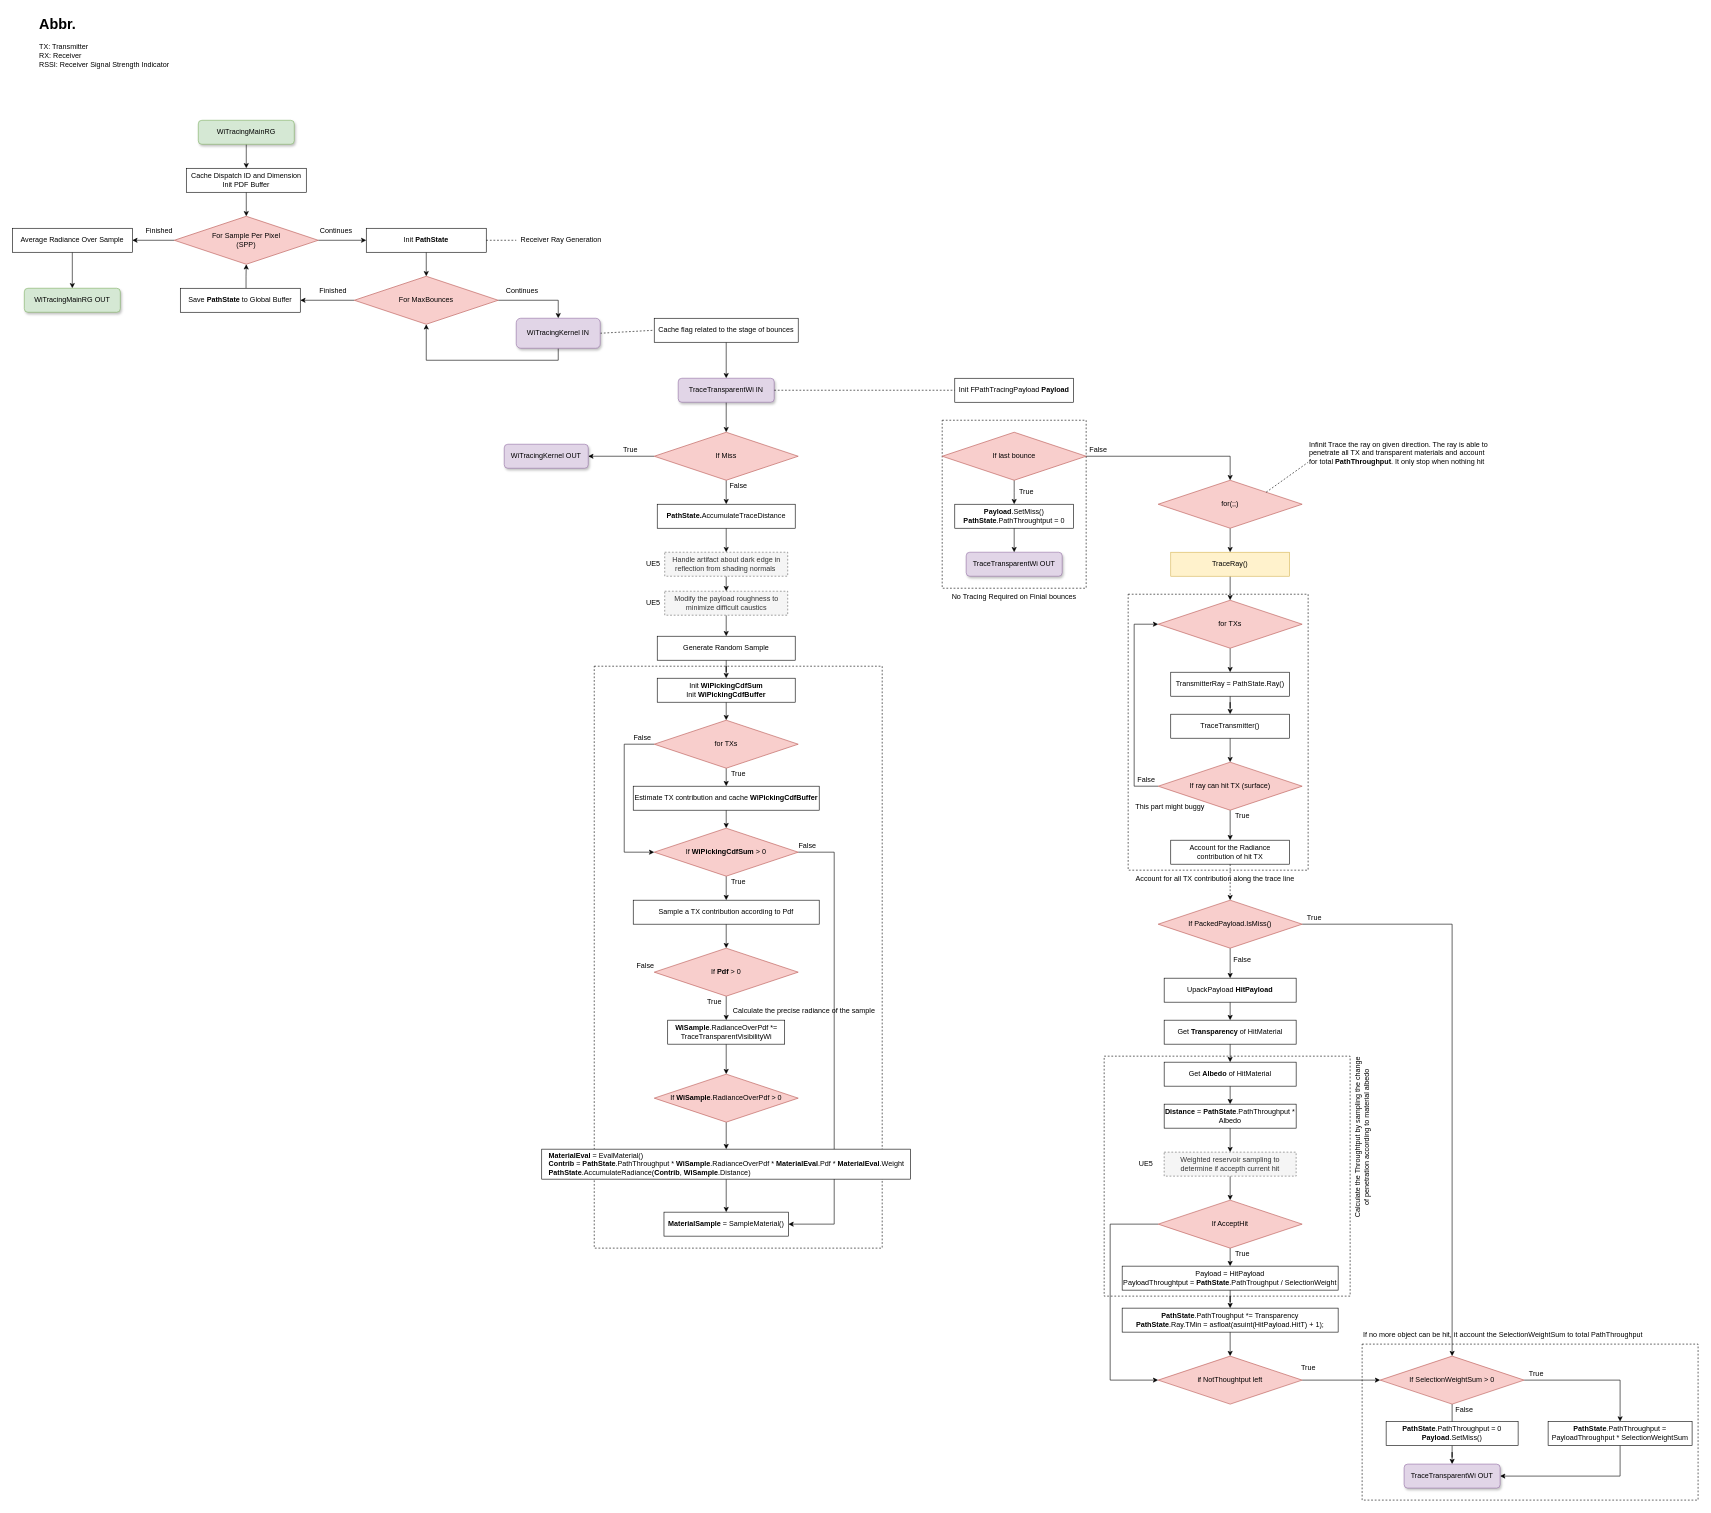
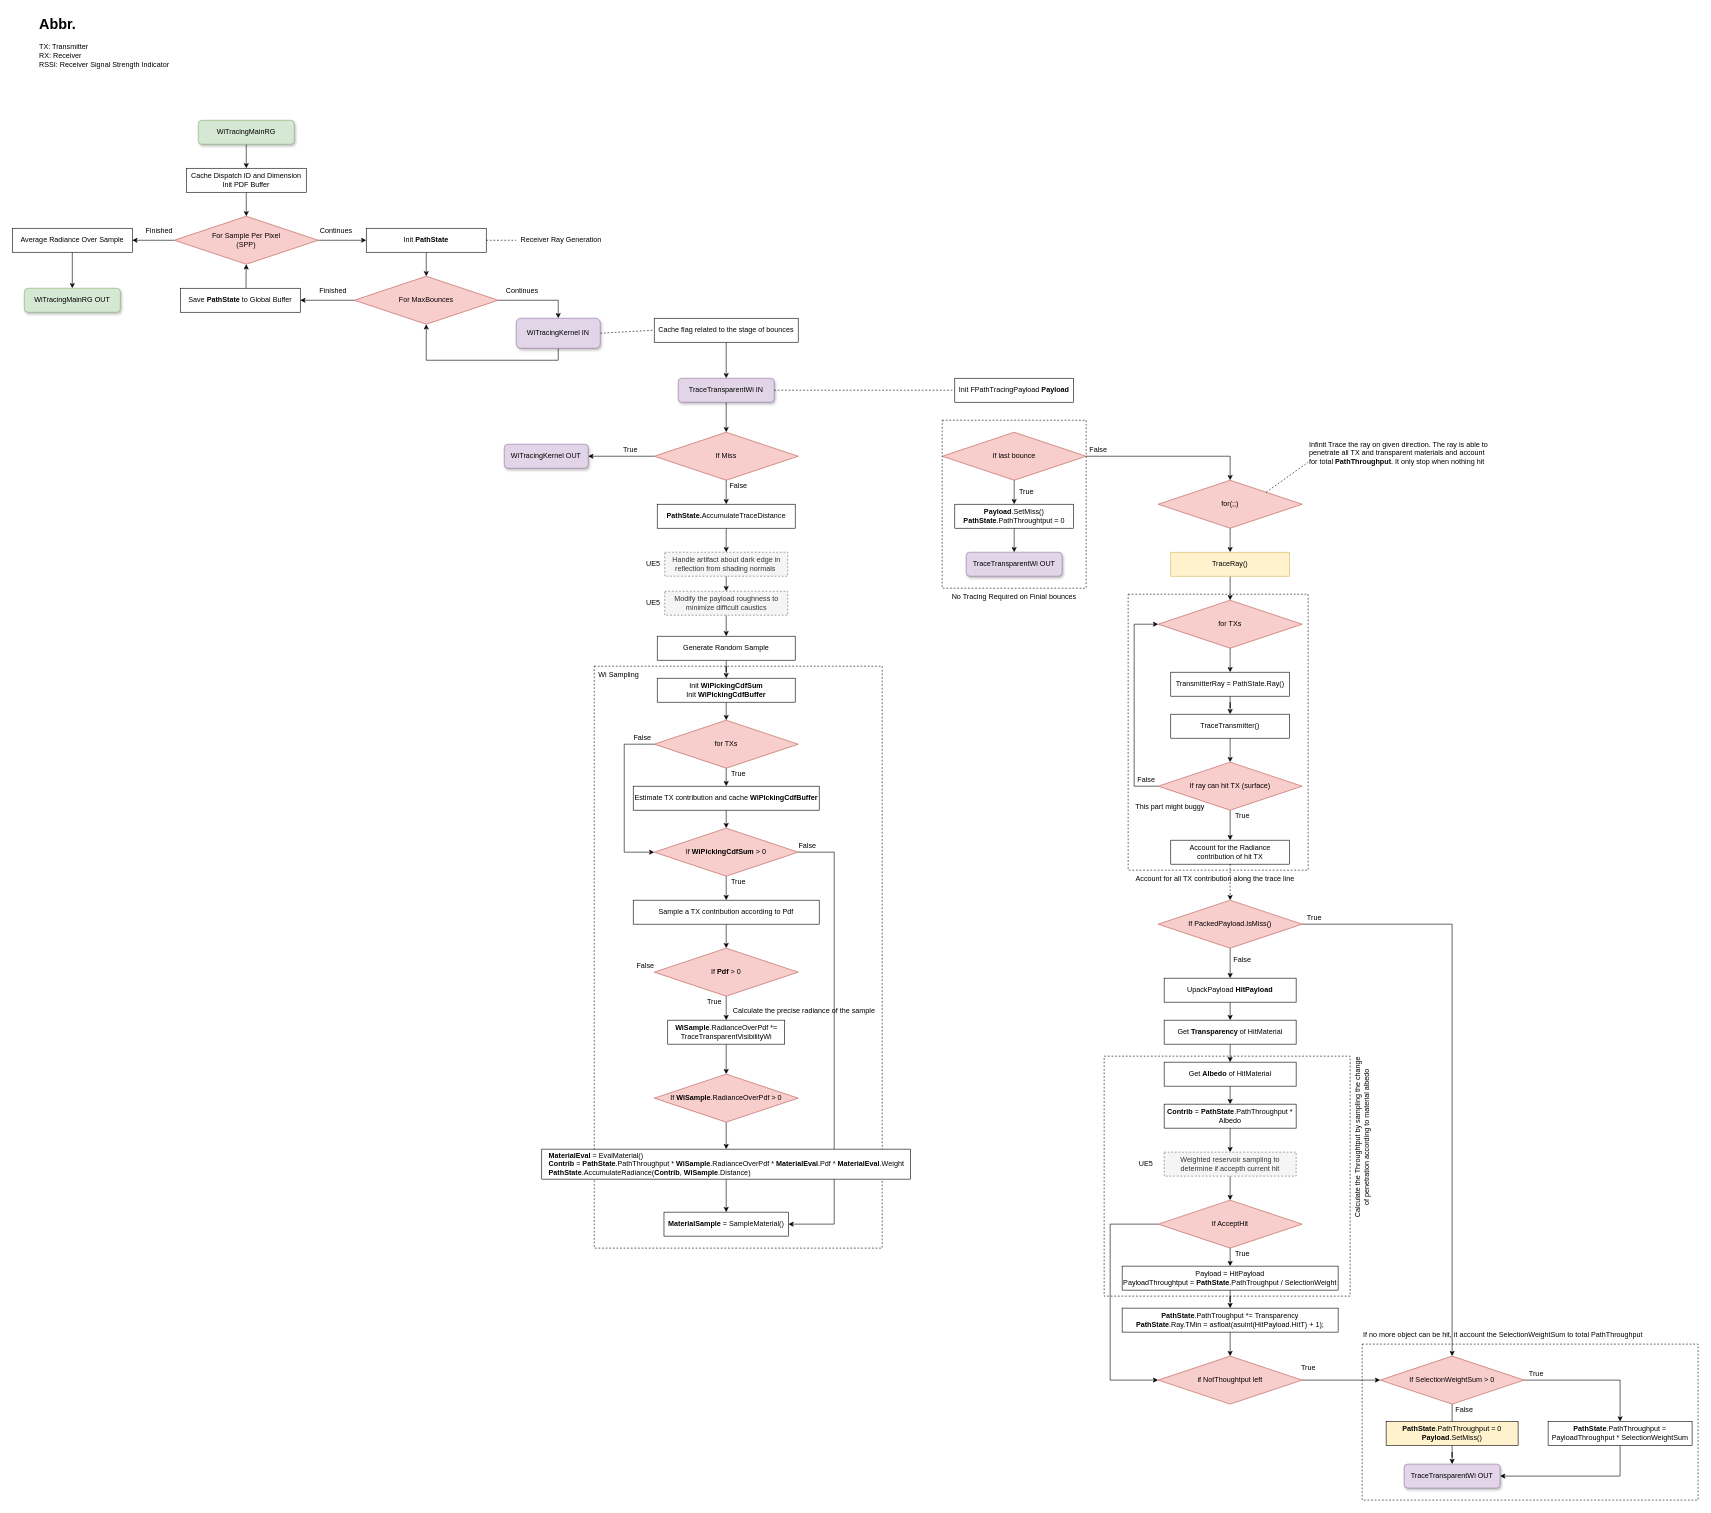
none -> (619, 675)
(1230, 1116) -> (1230, 1116)
(1452, 1434) -> (1452, 1434)
